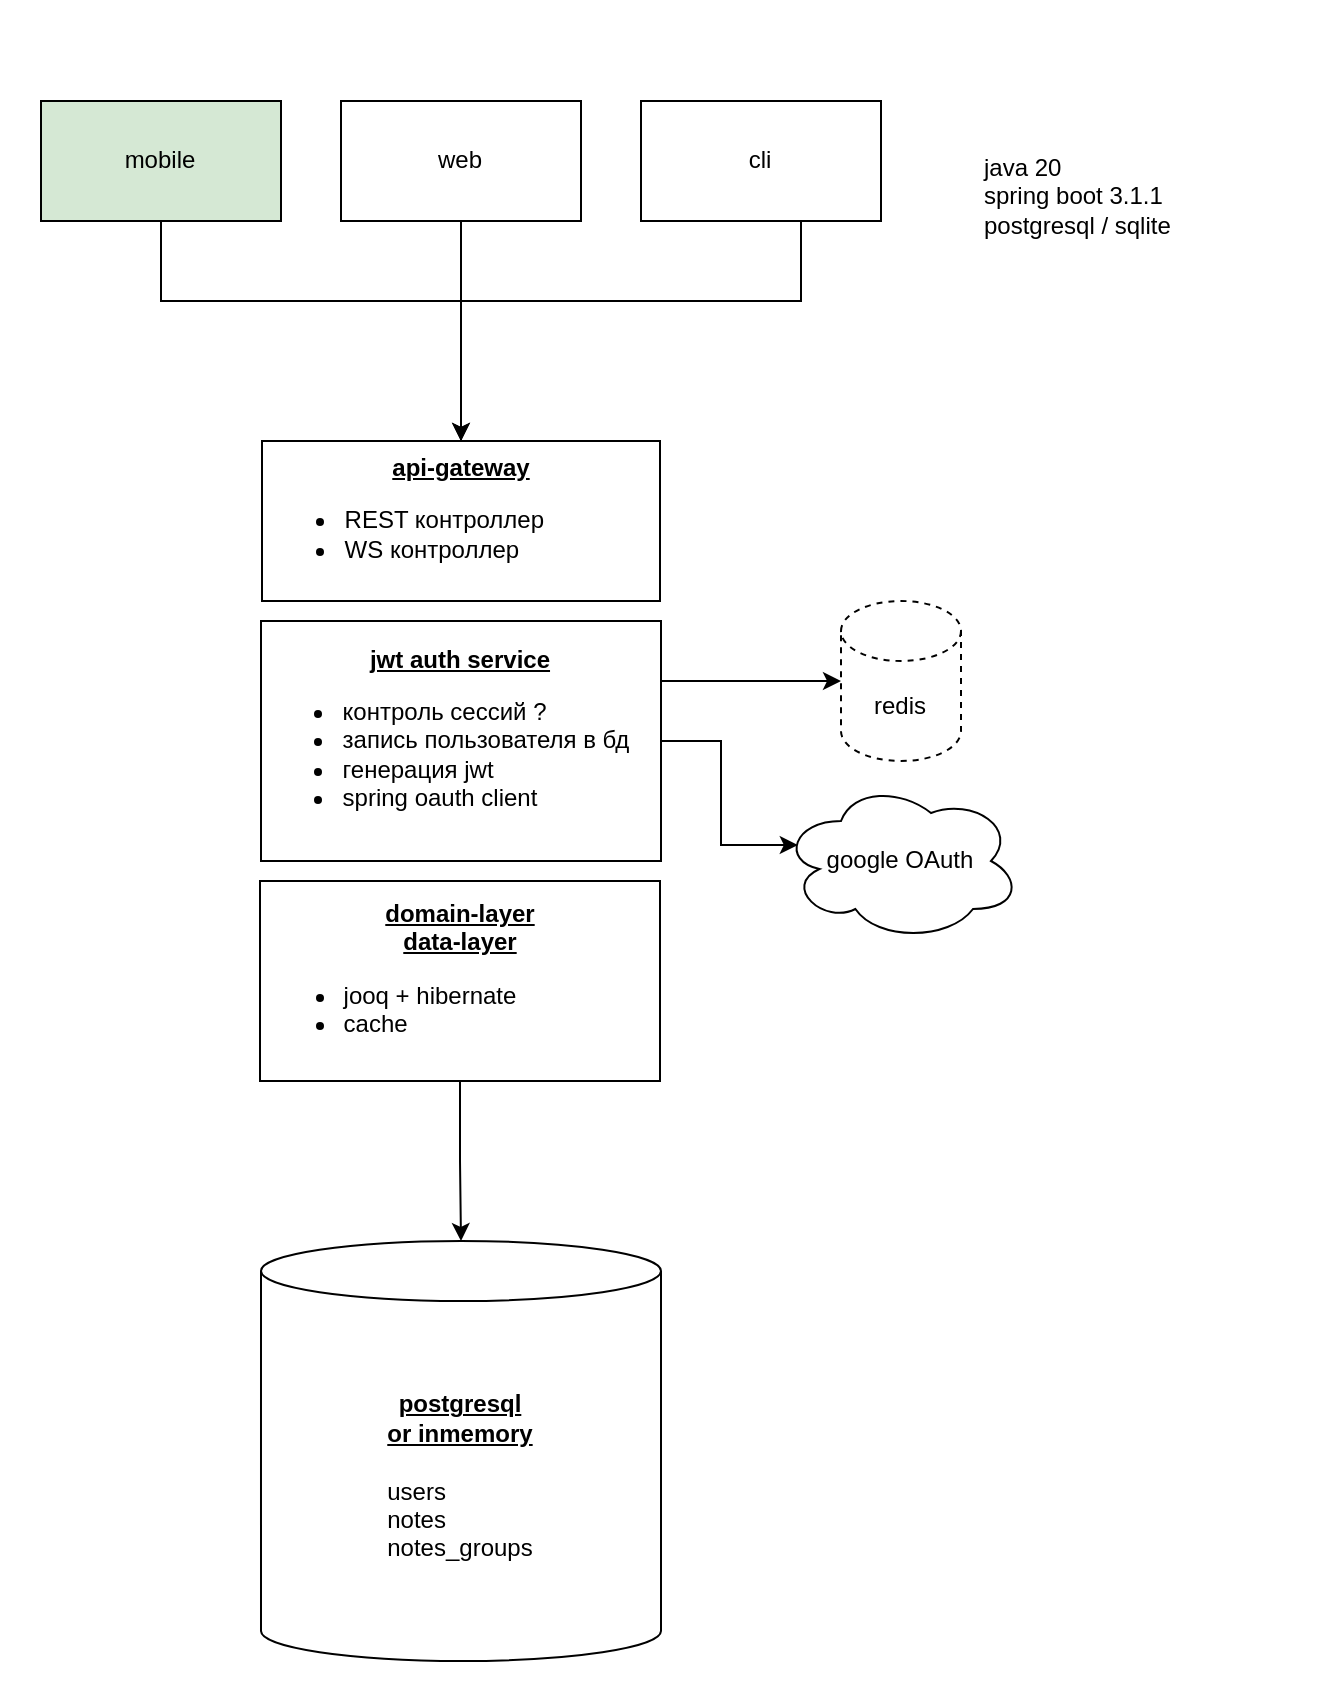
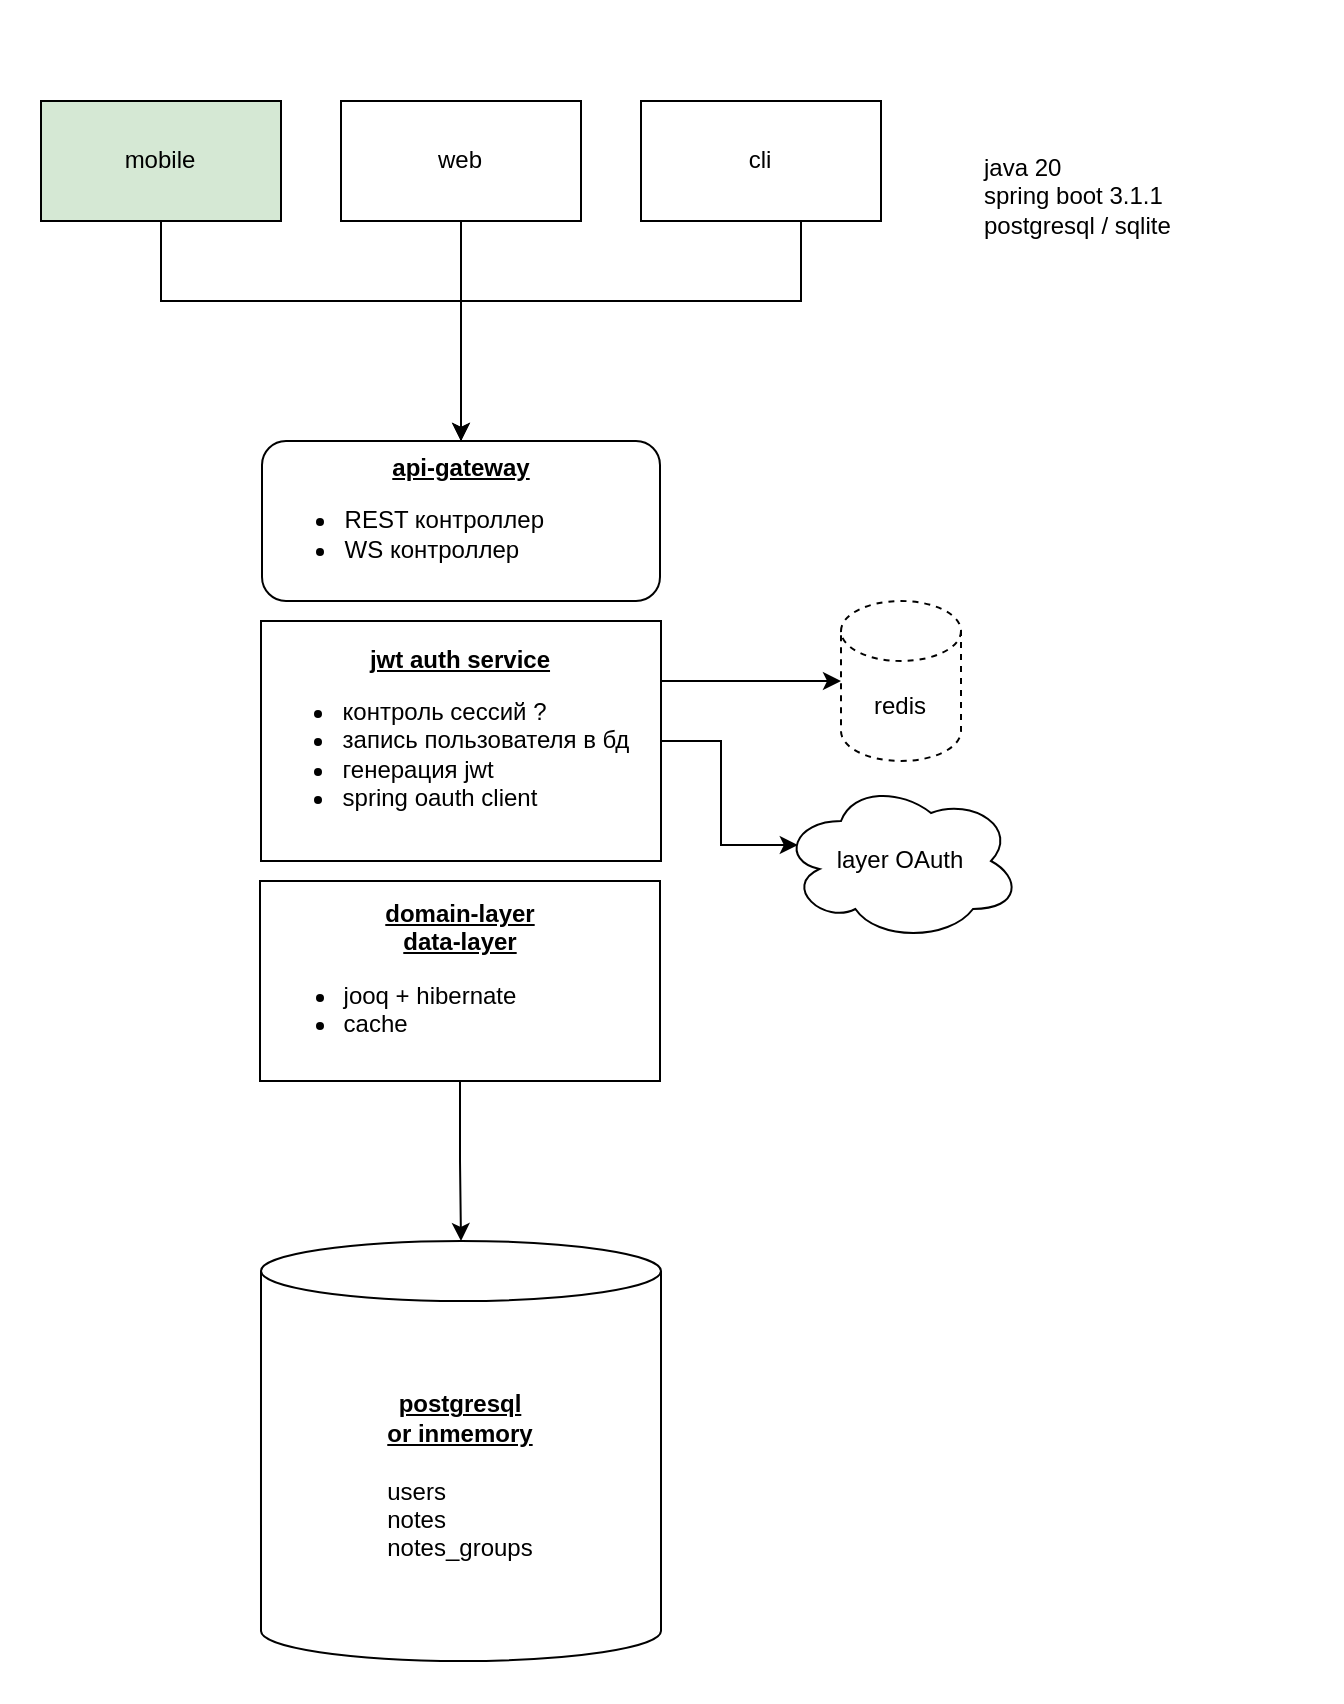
(461, 521) -> (461, 521)
(901, 861) -> (901, 861)
